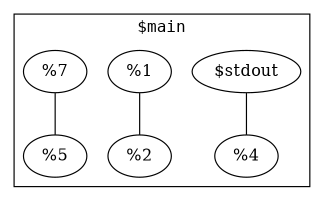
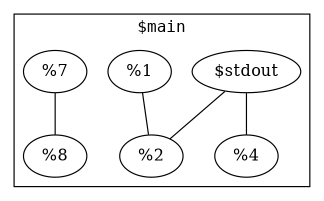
none -> (197, 115)
(55, 156) -> (55, 156)
